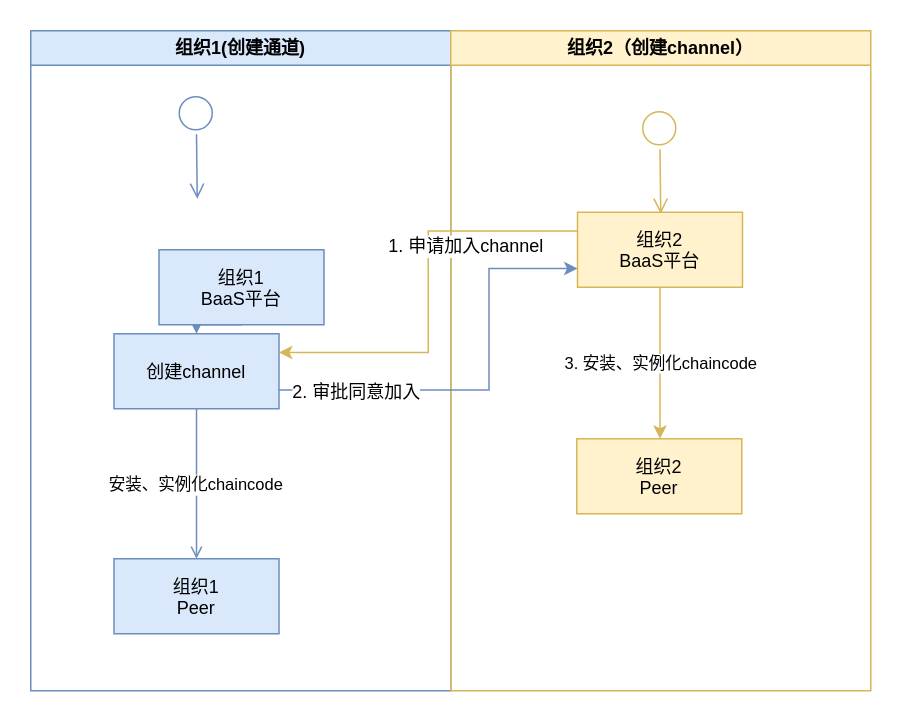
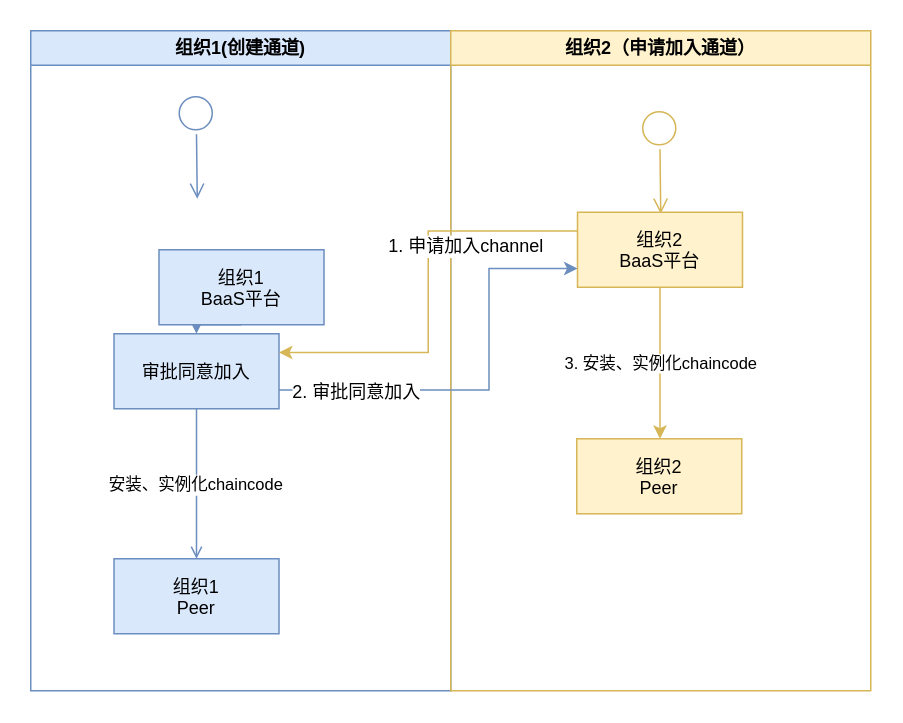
(661, 49) -> (661, 49)
(196, 372) -> (196, 372)
